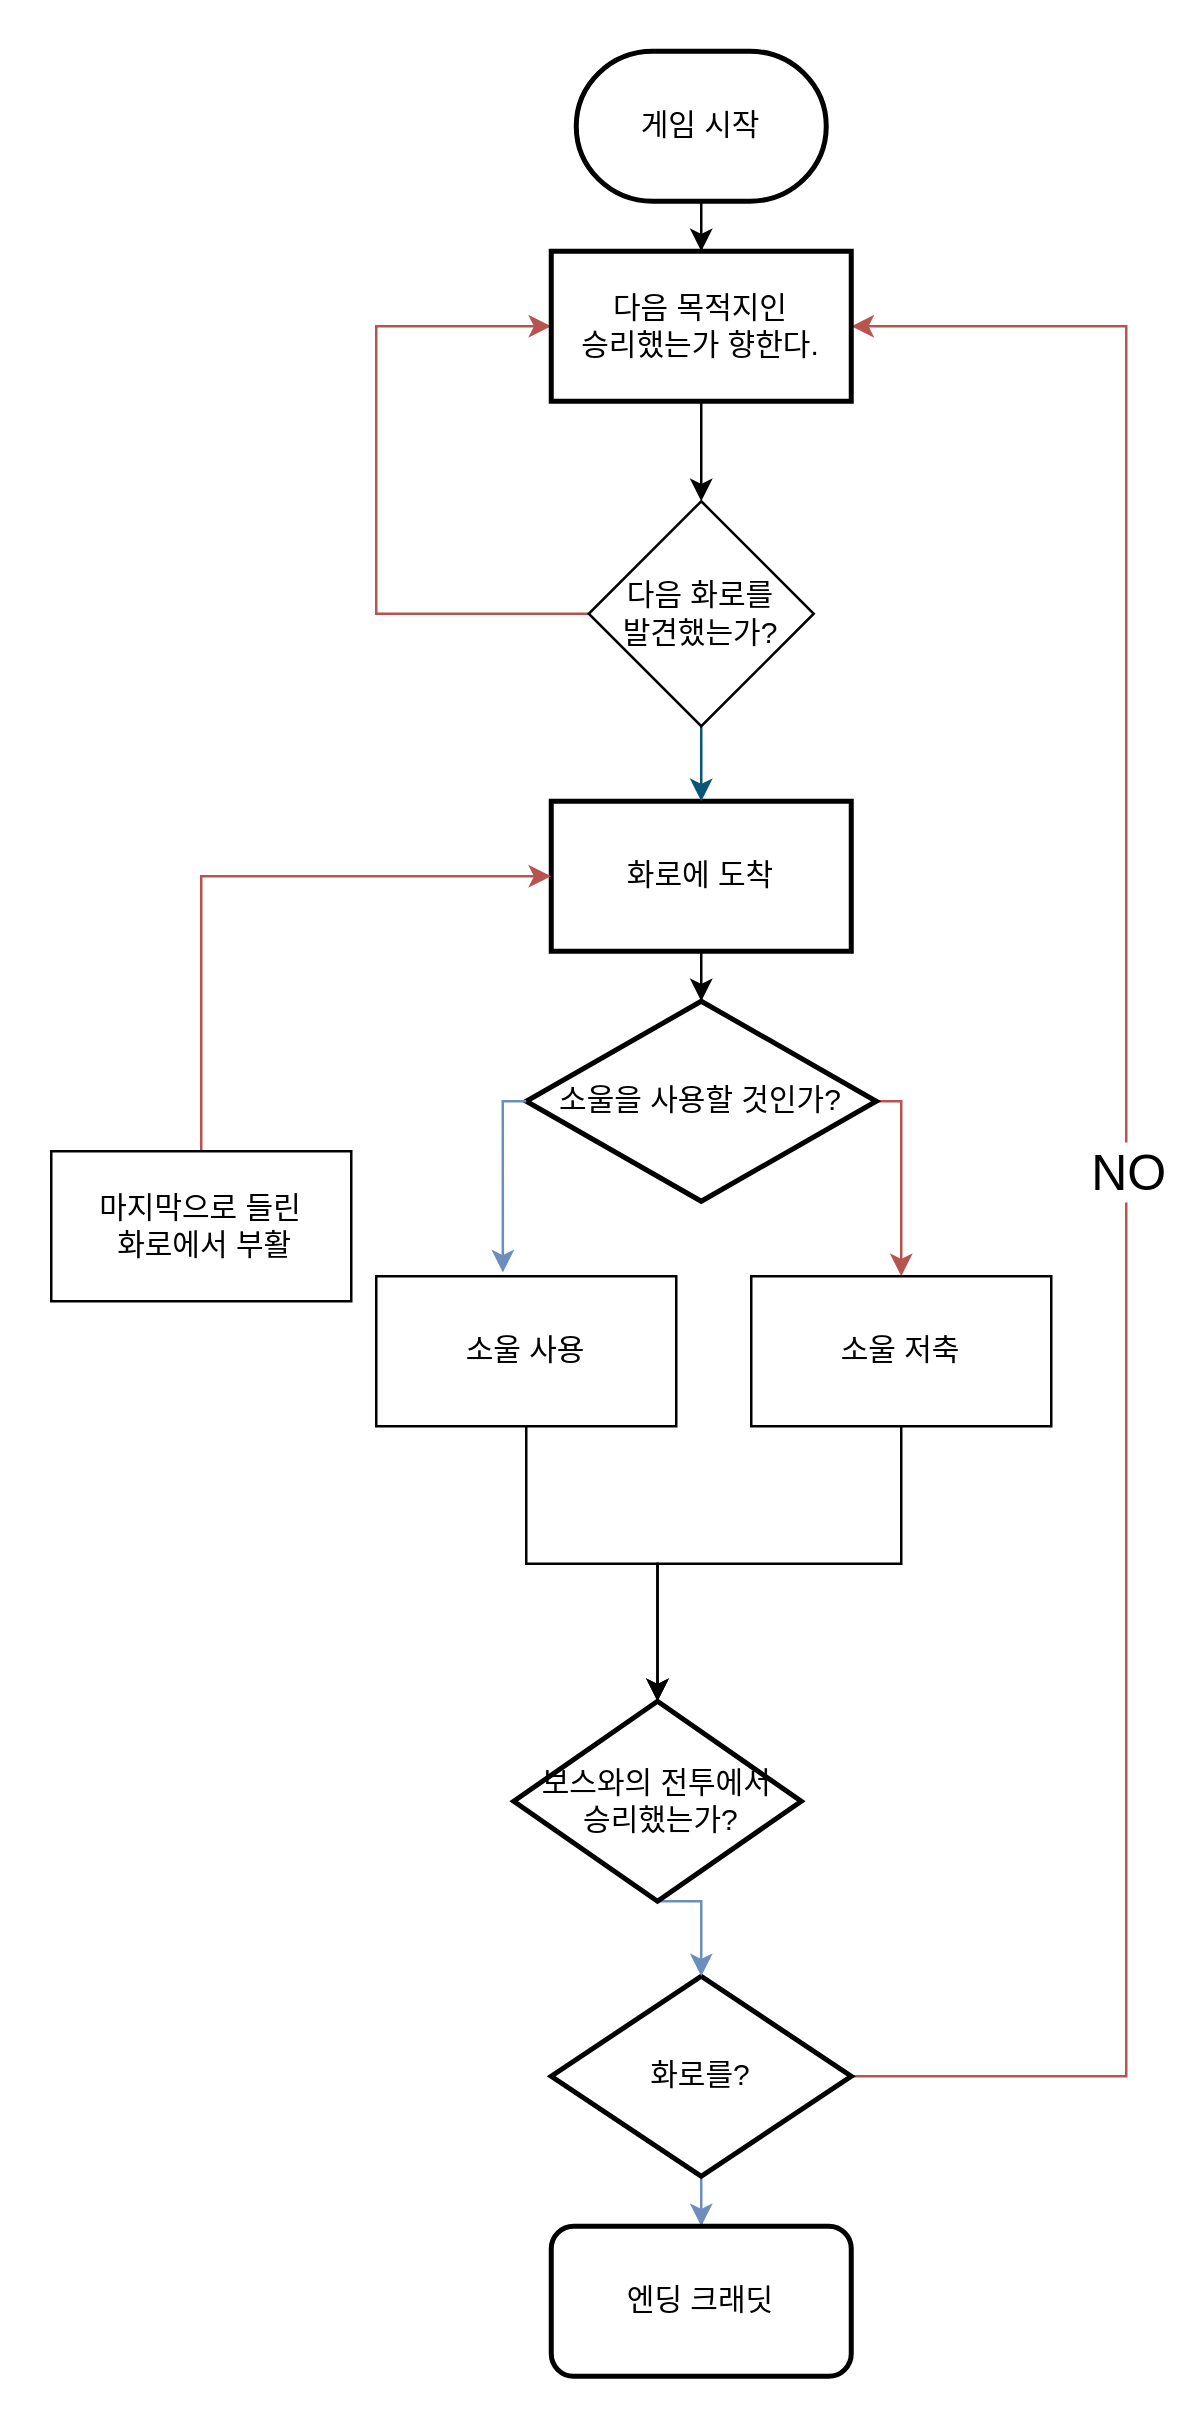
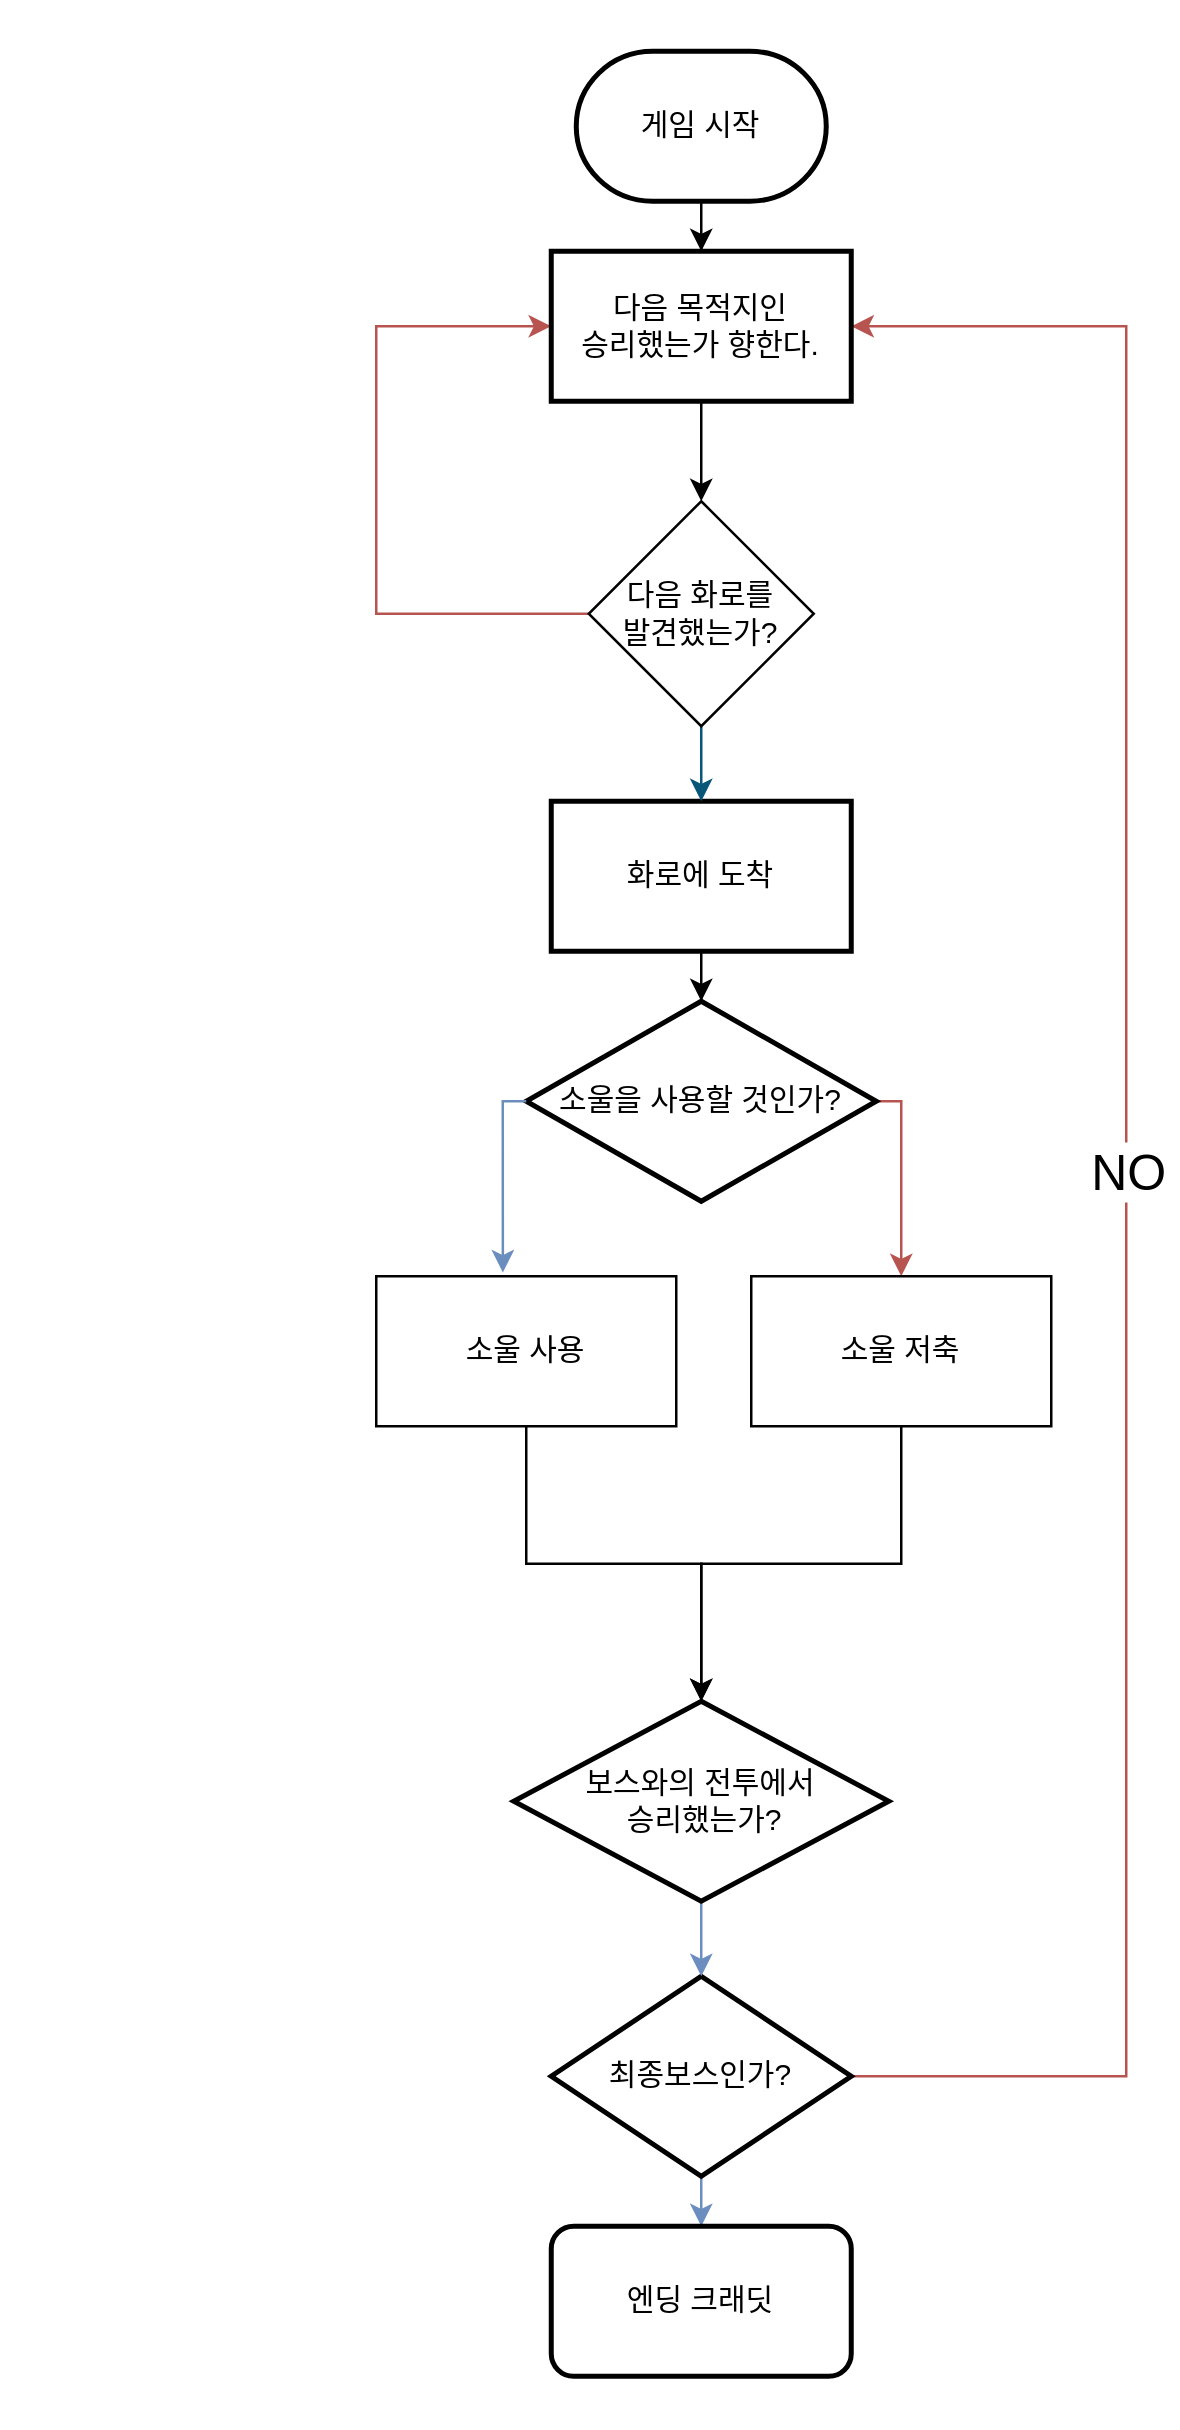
(230, 876) -> none
(201, 1226) -> none
(658, 1801) -> (701, 1801)
(701, 2076) -> (701, 2076)
